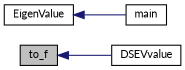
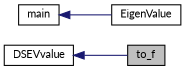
(105, 15) -> (91, 15)
(90, 55) -> (106, 55)
